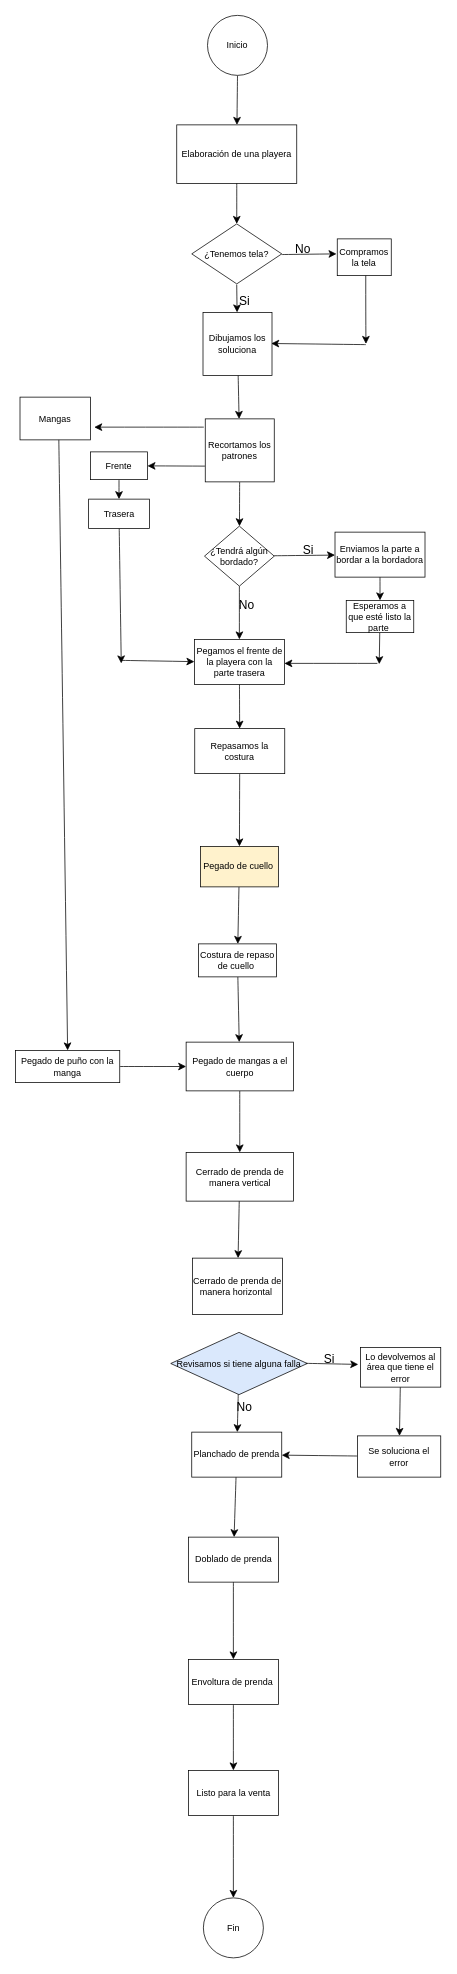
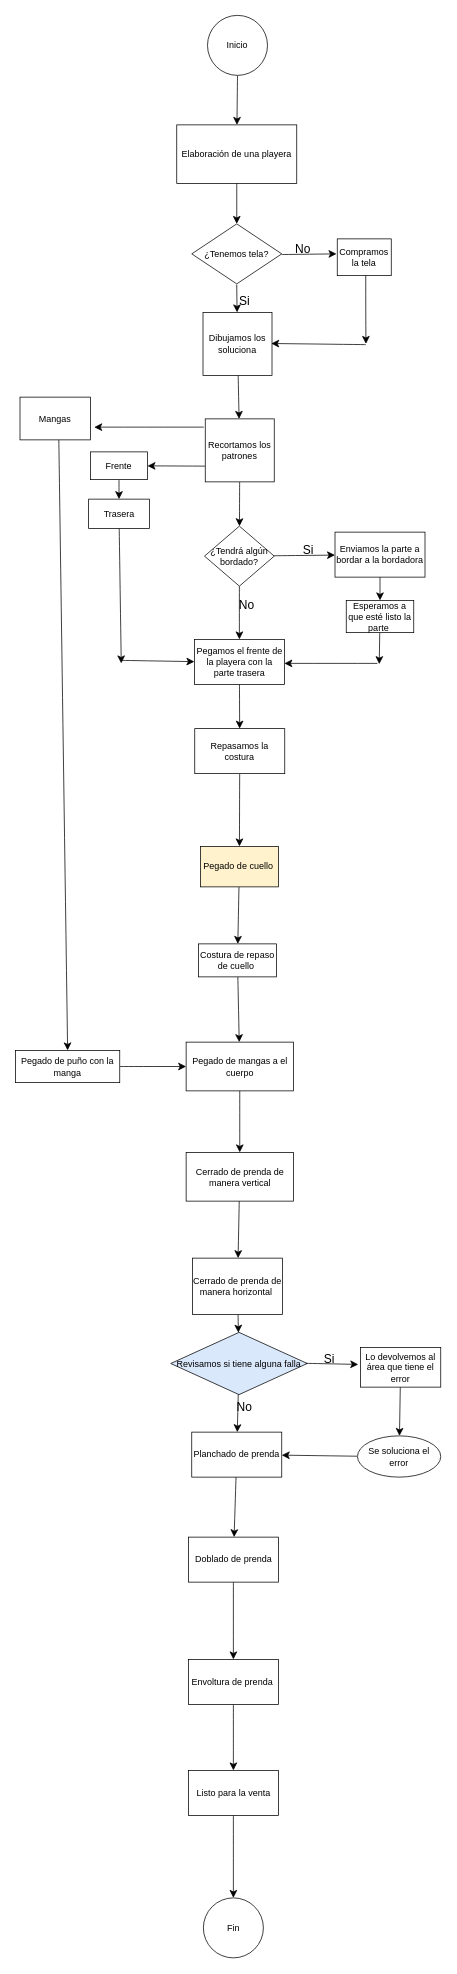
none -> (238, 1323)
(399, 1457) -> (399, 1457)
